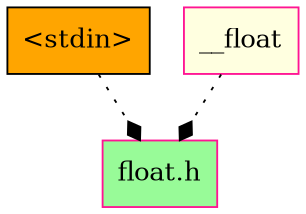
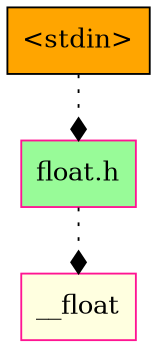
(206, 98) -> (79, 229)
